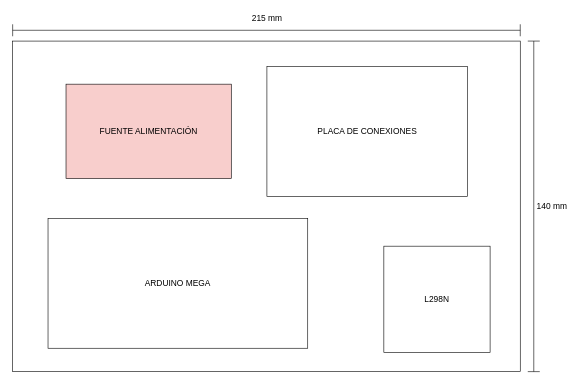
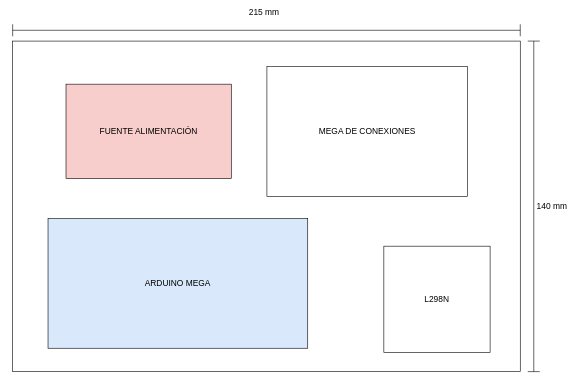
(267, 18) -> (264, 12)
(367, 132) -> (367, 132)
(178, 283) -> (178, 283)
